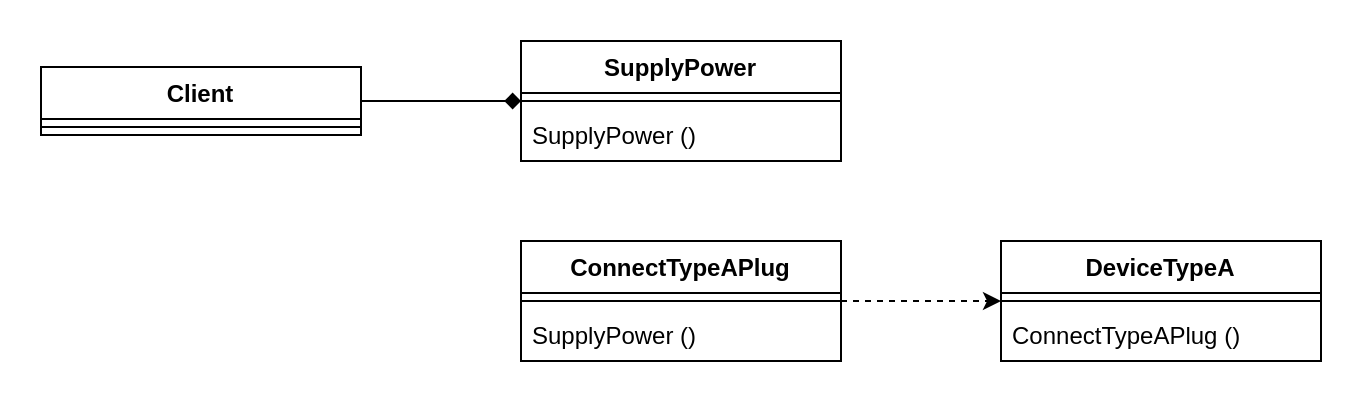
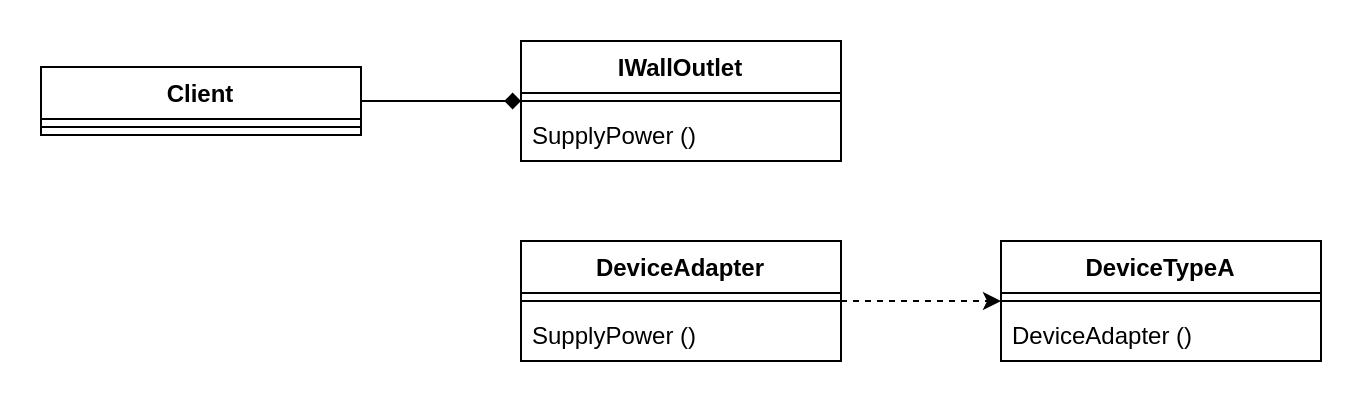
(681, 69) -> (681, 69)
(681, 269) -> (681, 269)
(1134, 337) -> (1114, 337)
